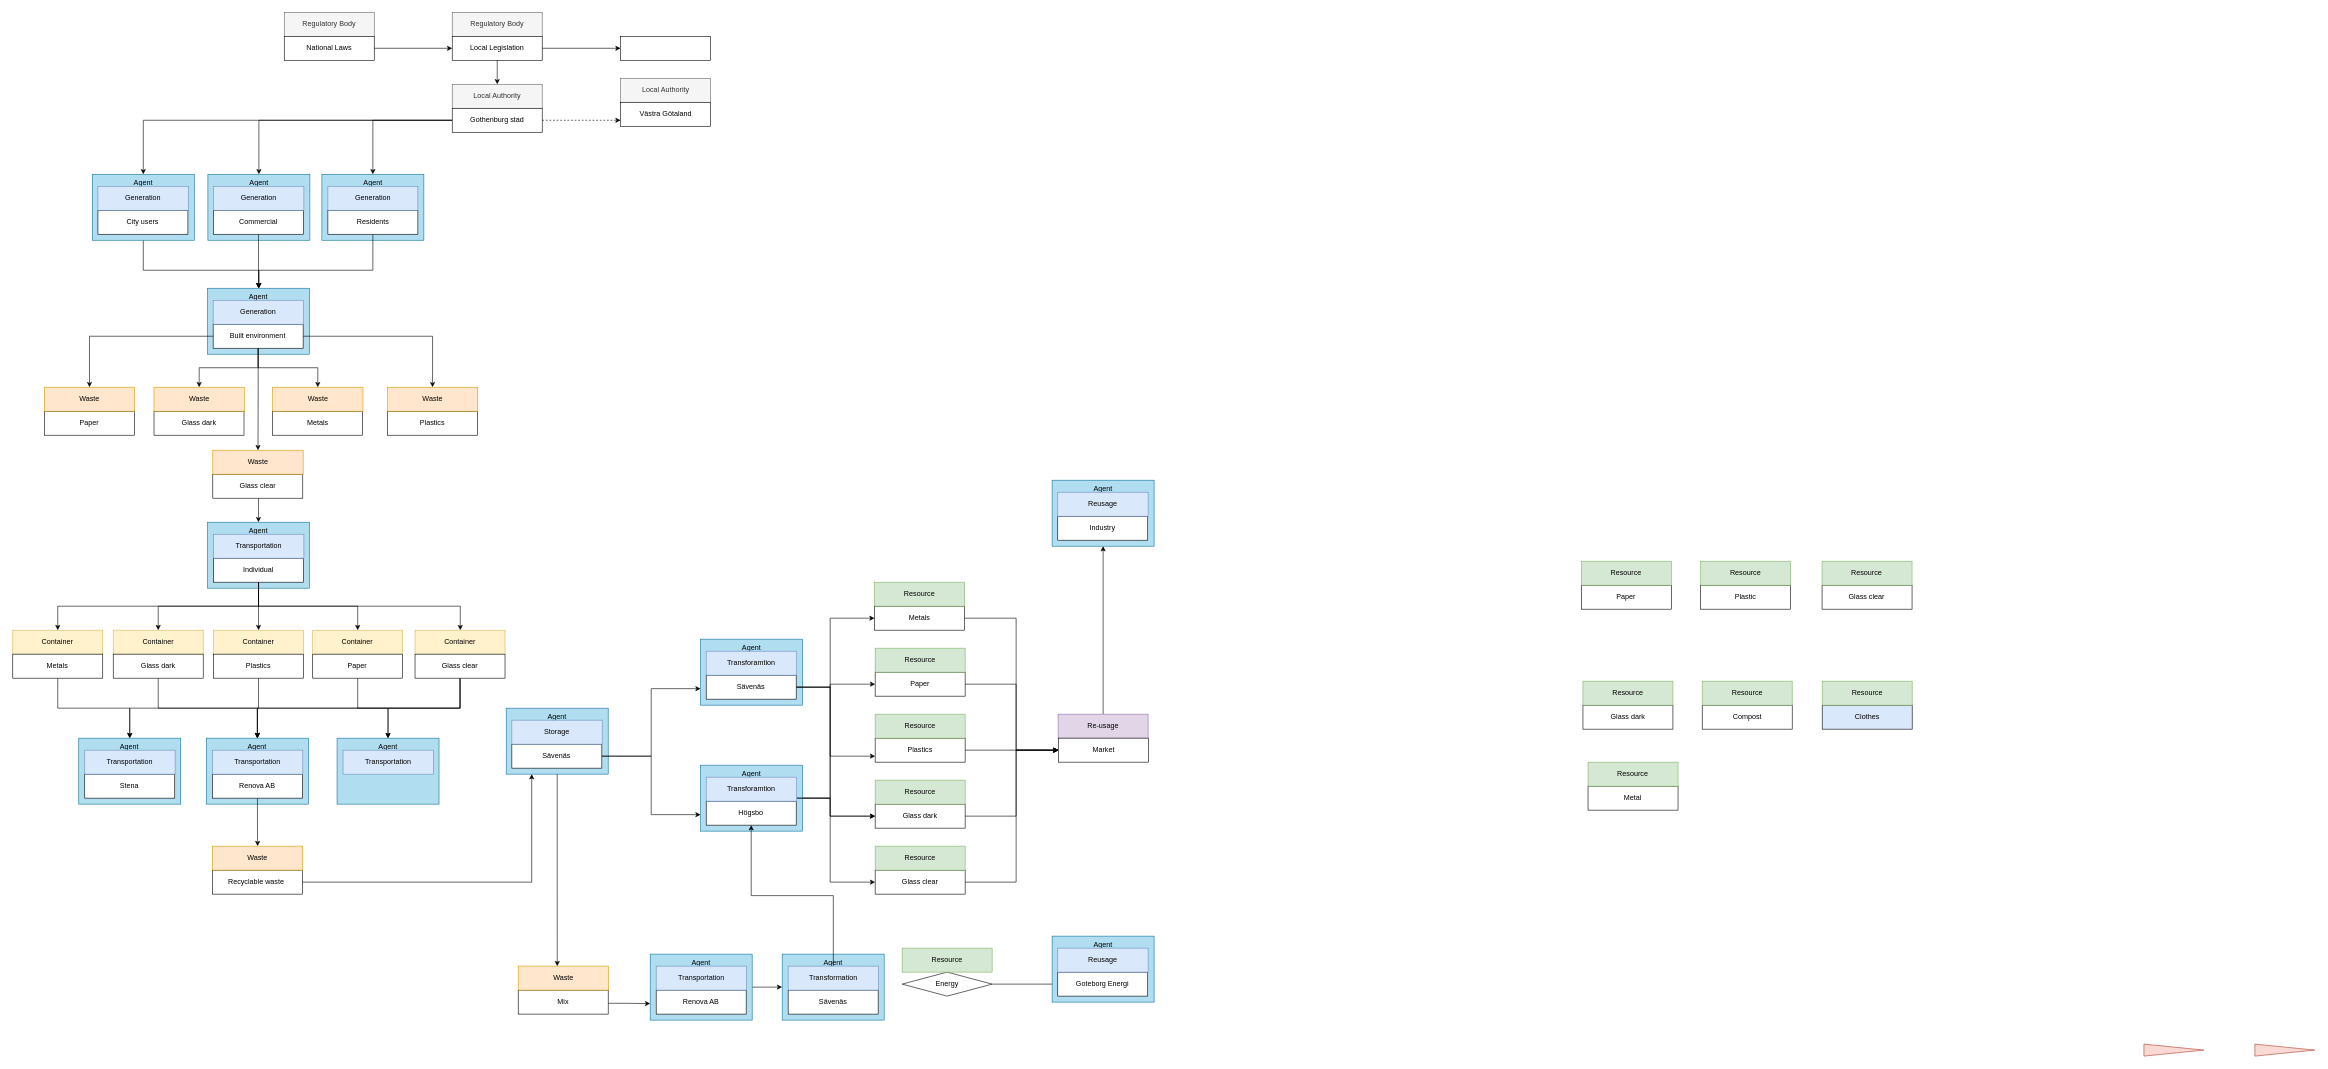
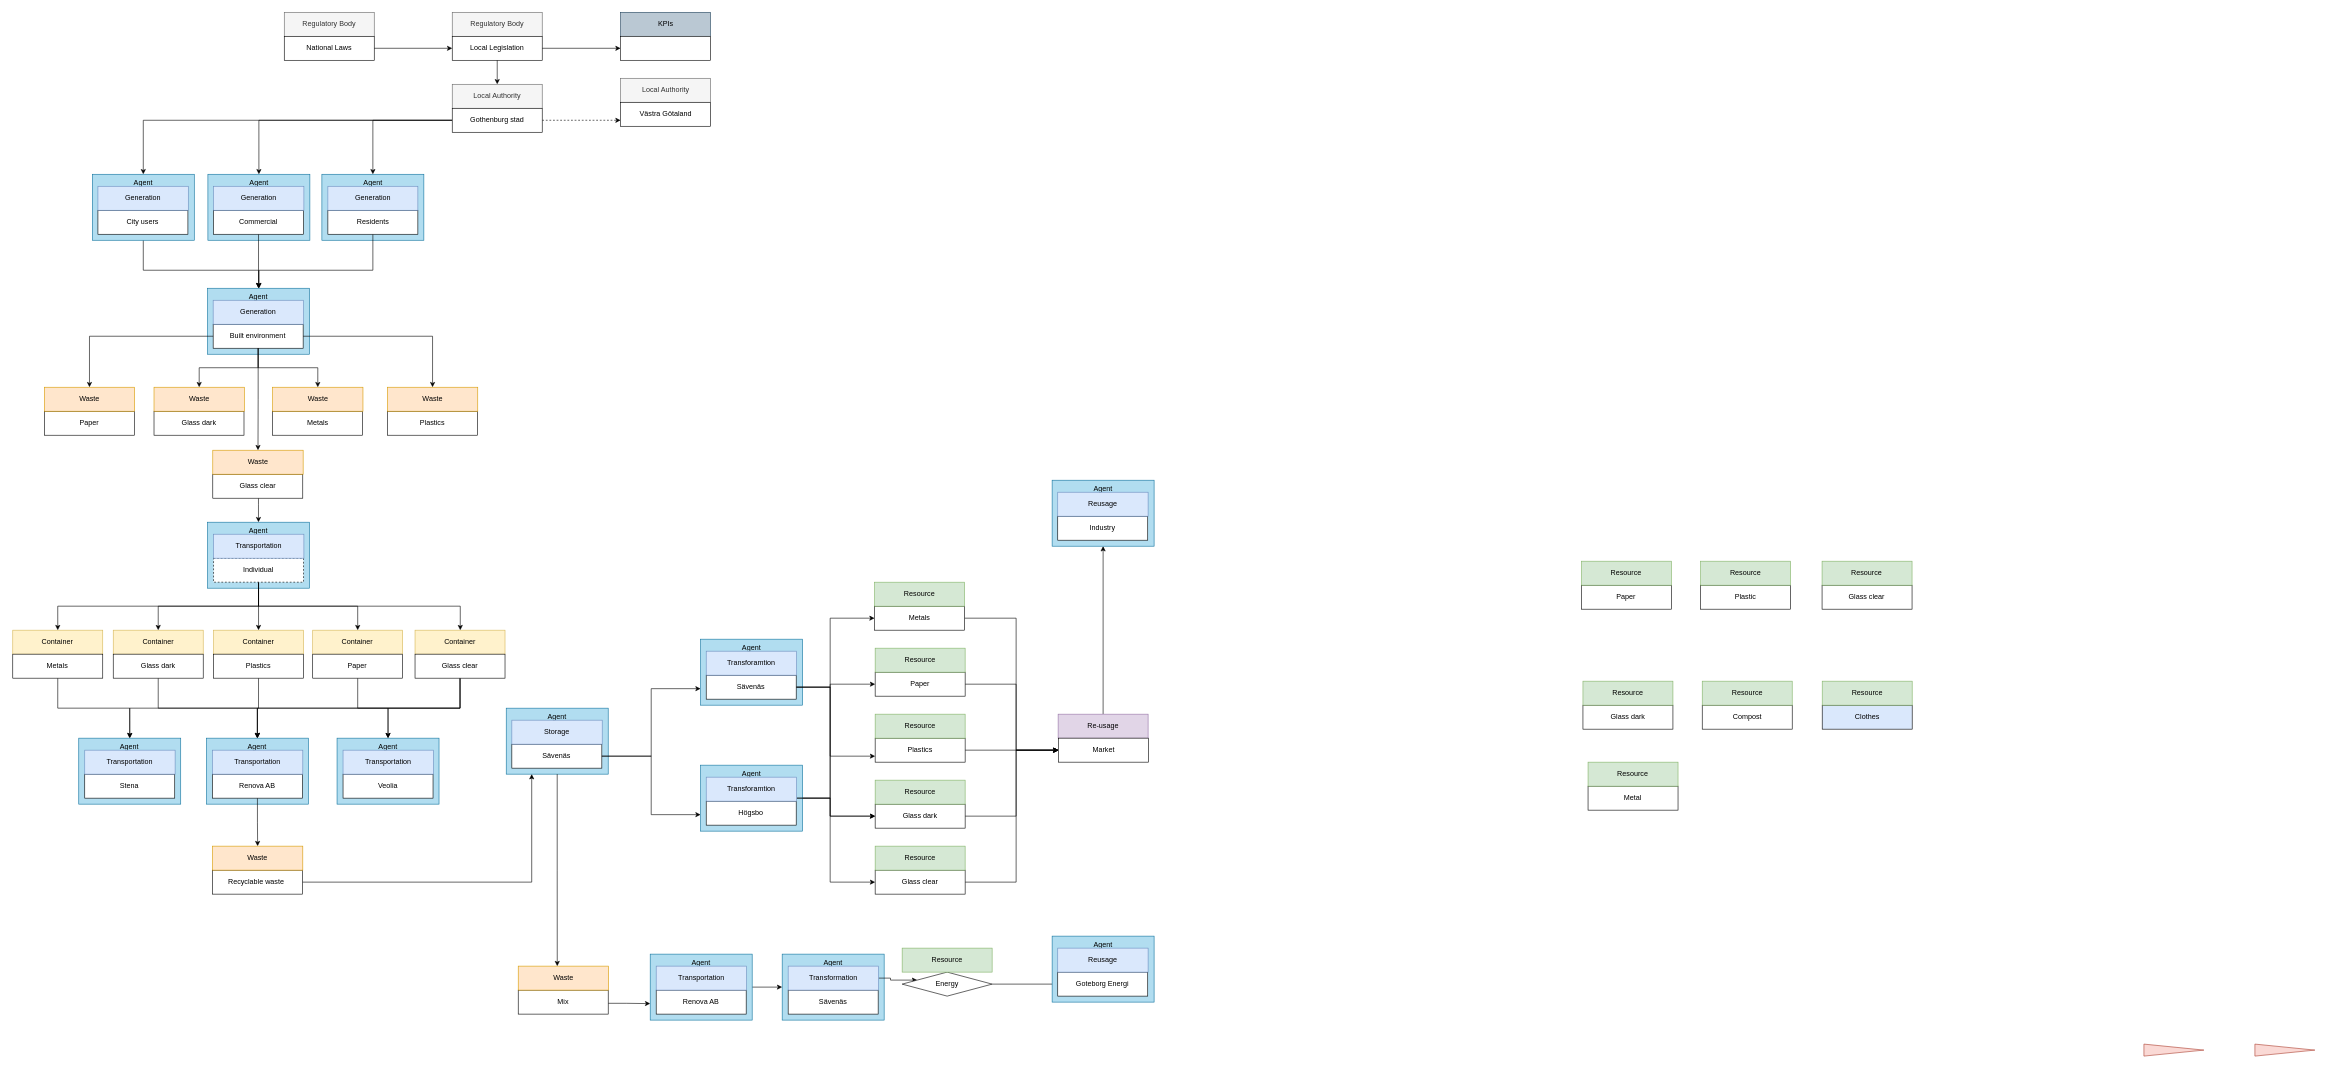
none -> (665, 24)
(258, 570) -> (258, 570)
none -> (388, 786)
(820, 896) -> (890, 978)
